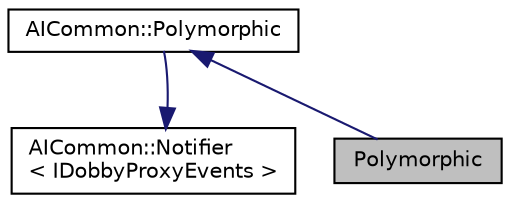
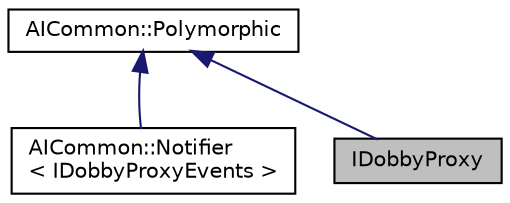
(167, 79) -> (139, 101)
(418, 161) -> (418, 161)
